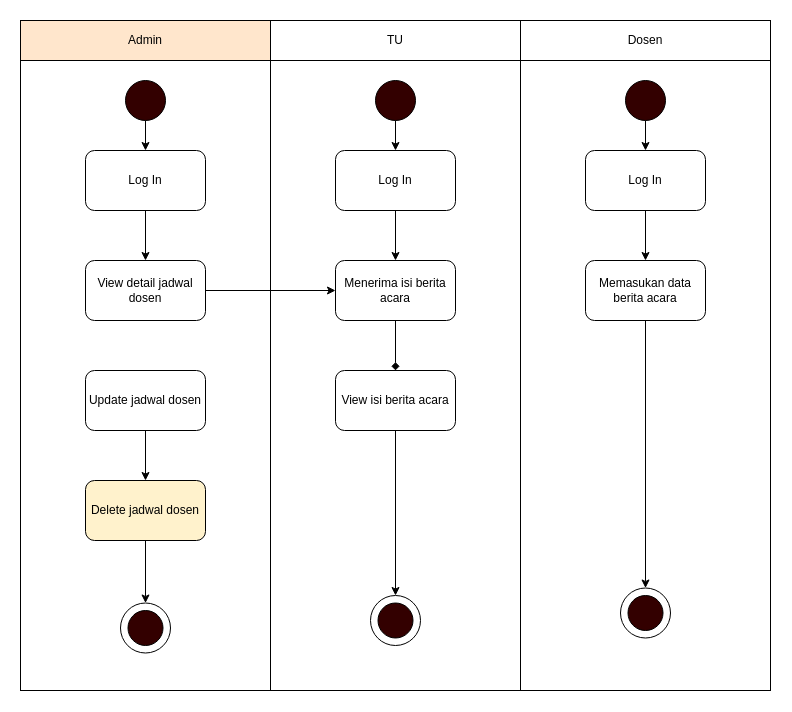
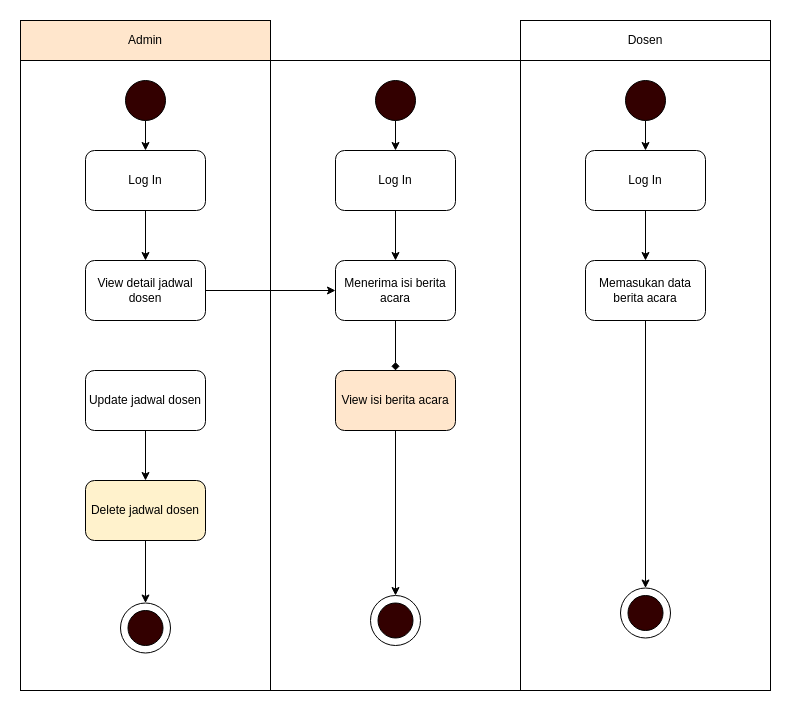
(396, 41) -> none
(396, 401) -> (396, 401)
